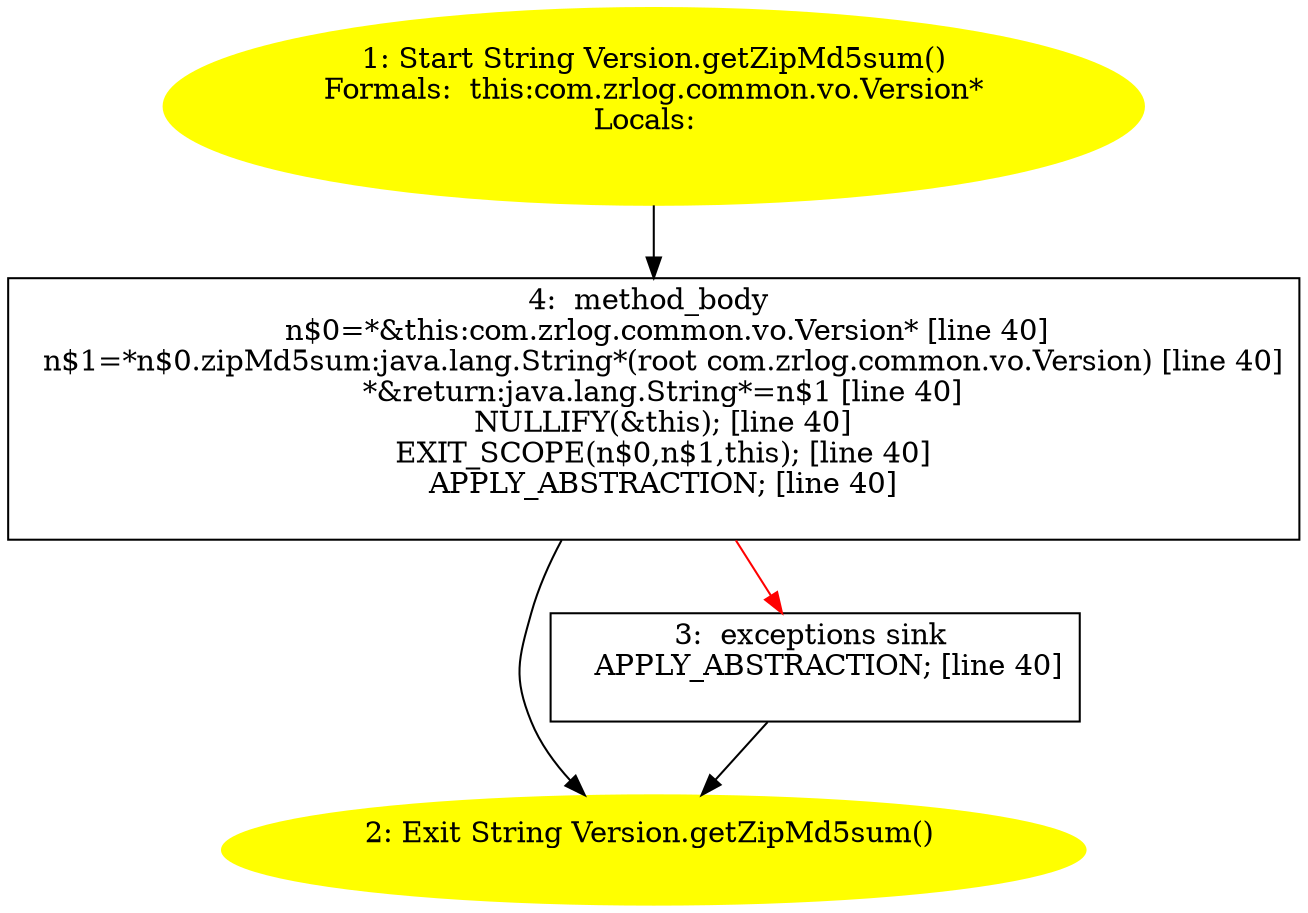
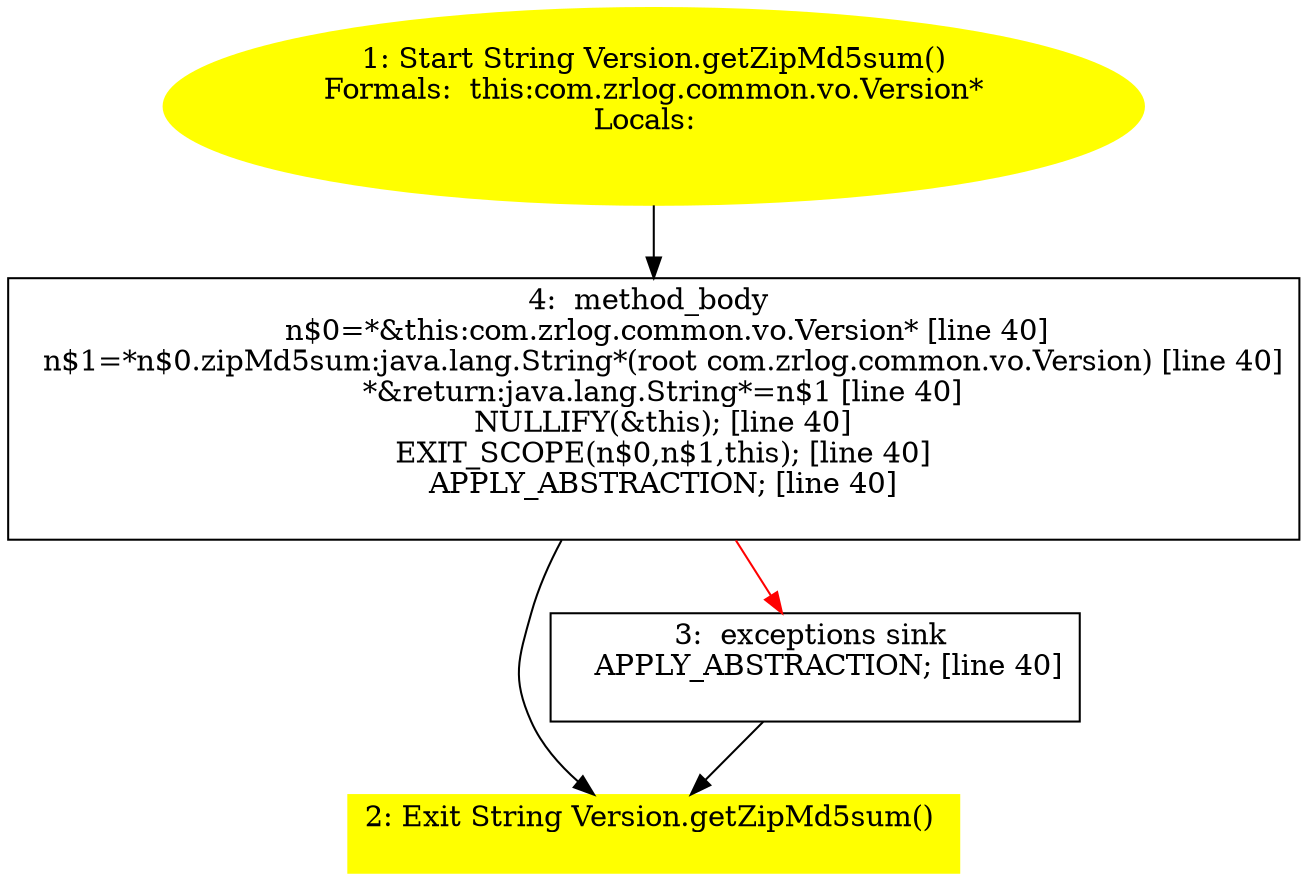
(654, 850) -> (654, 834)
